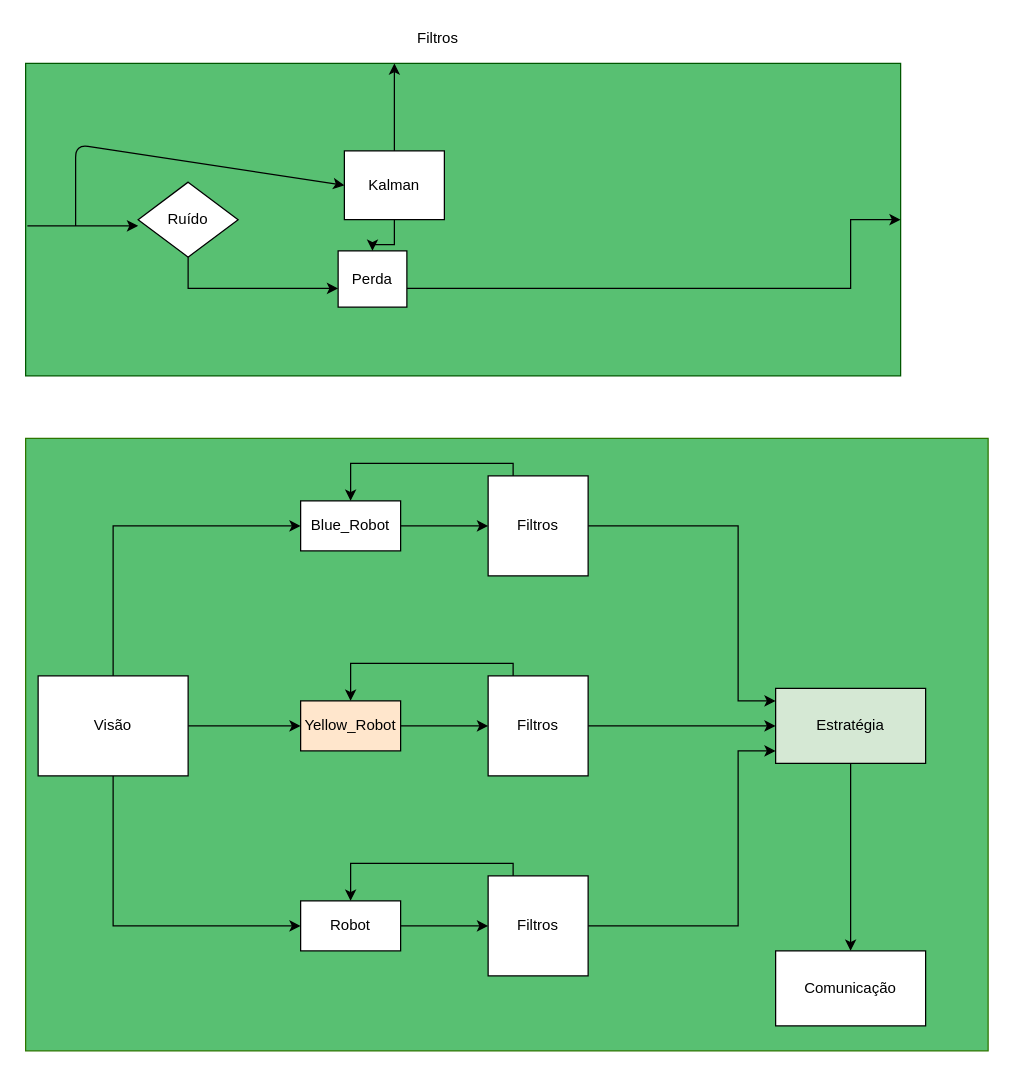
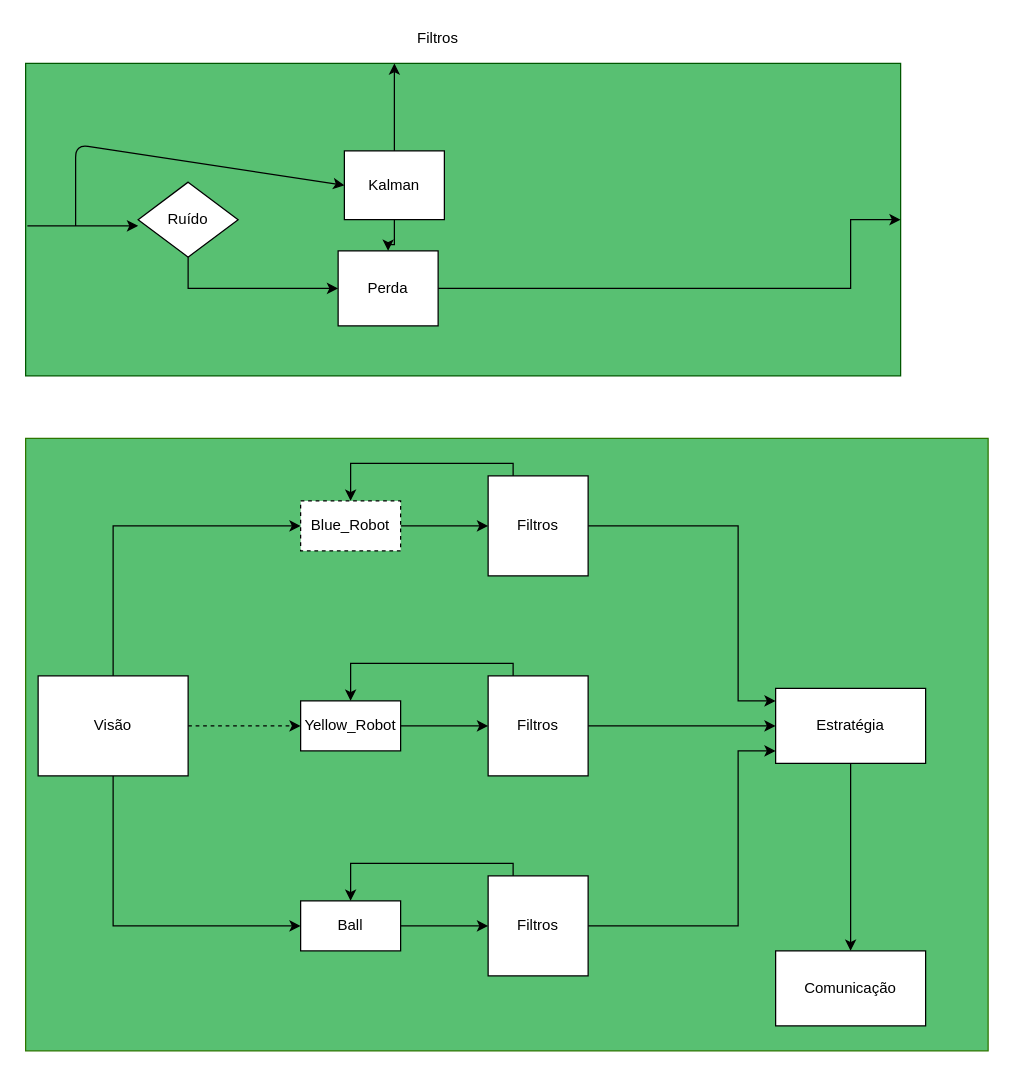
(373, 279) -> (388, 288)
(351, 526) -> (351, 526)
(241, 726) -> (241, 726)
(351, 726) -> (351, 726)
(851, 726) -> (851, 726)
(351, 926) -> (351, 926)
